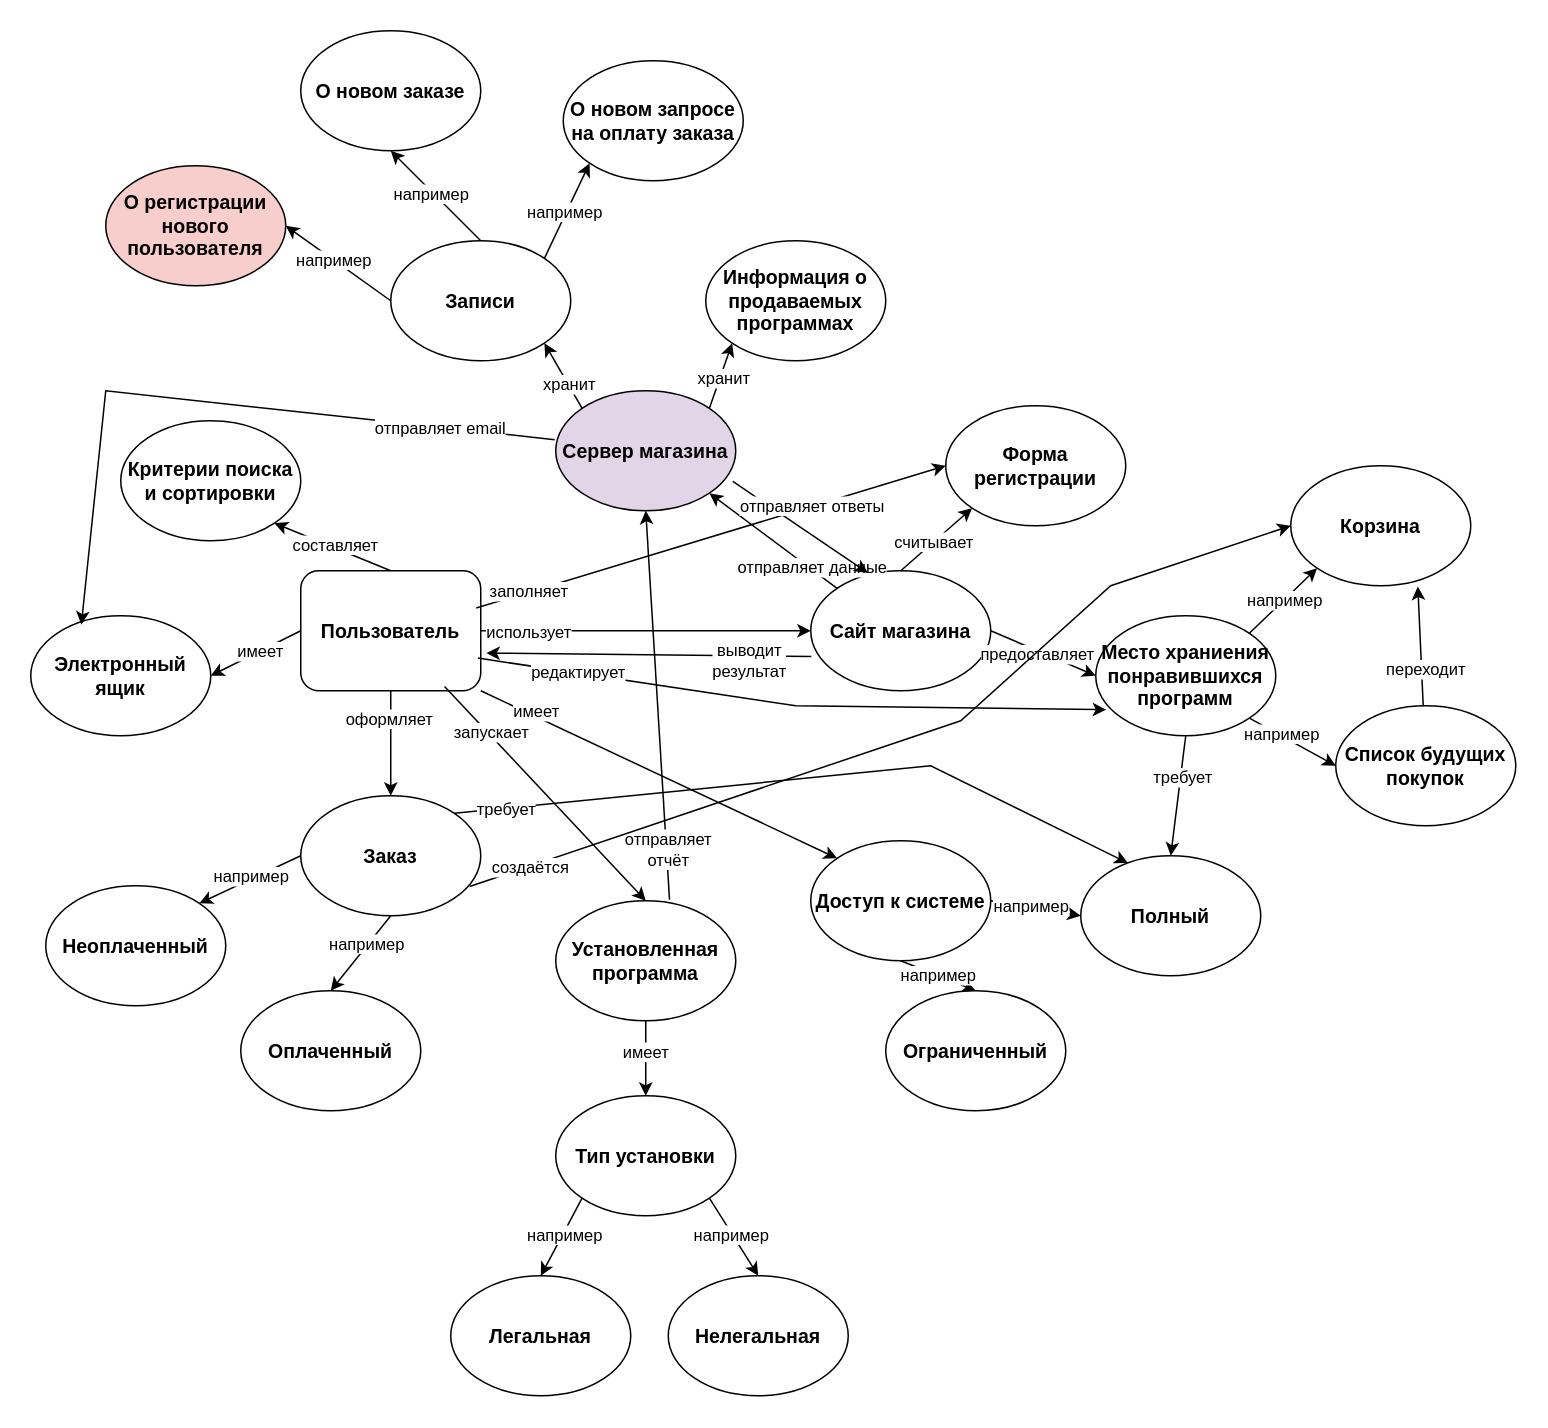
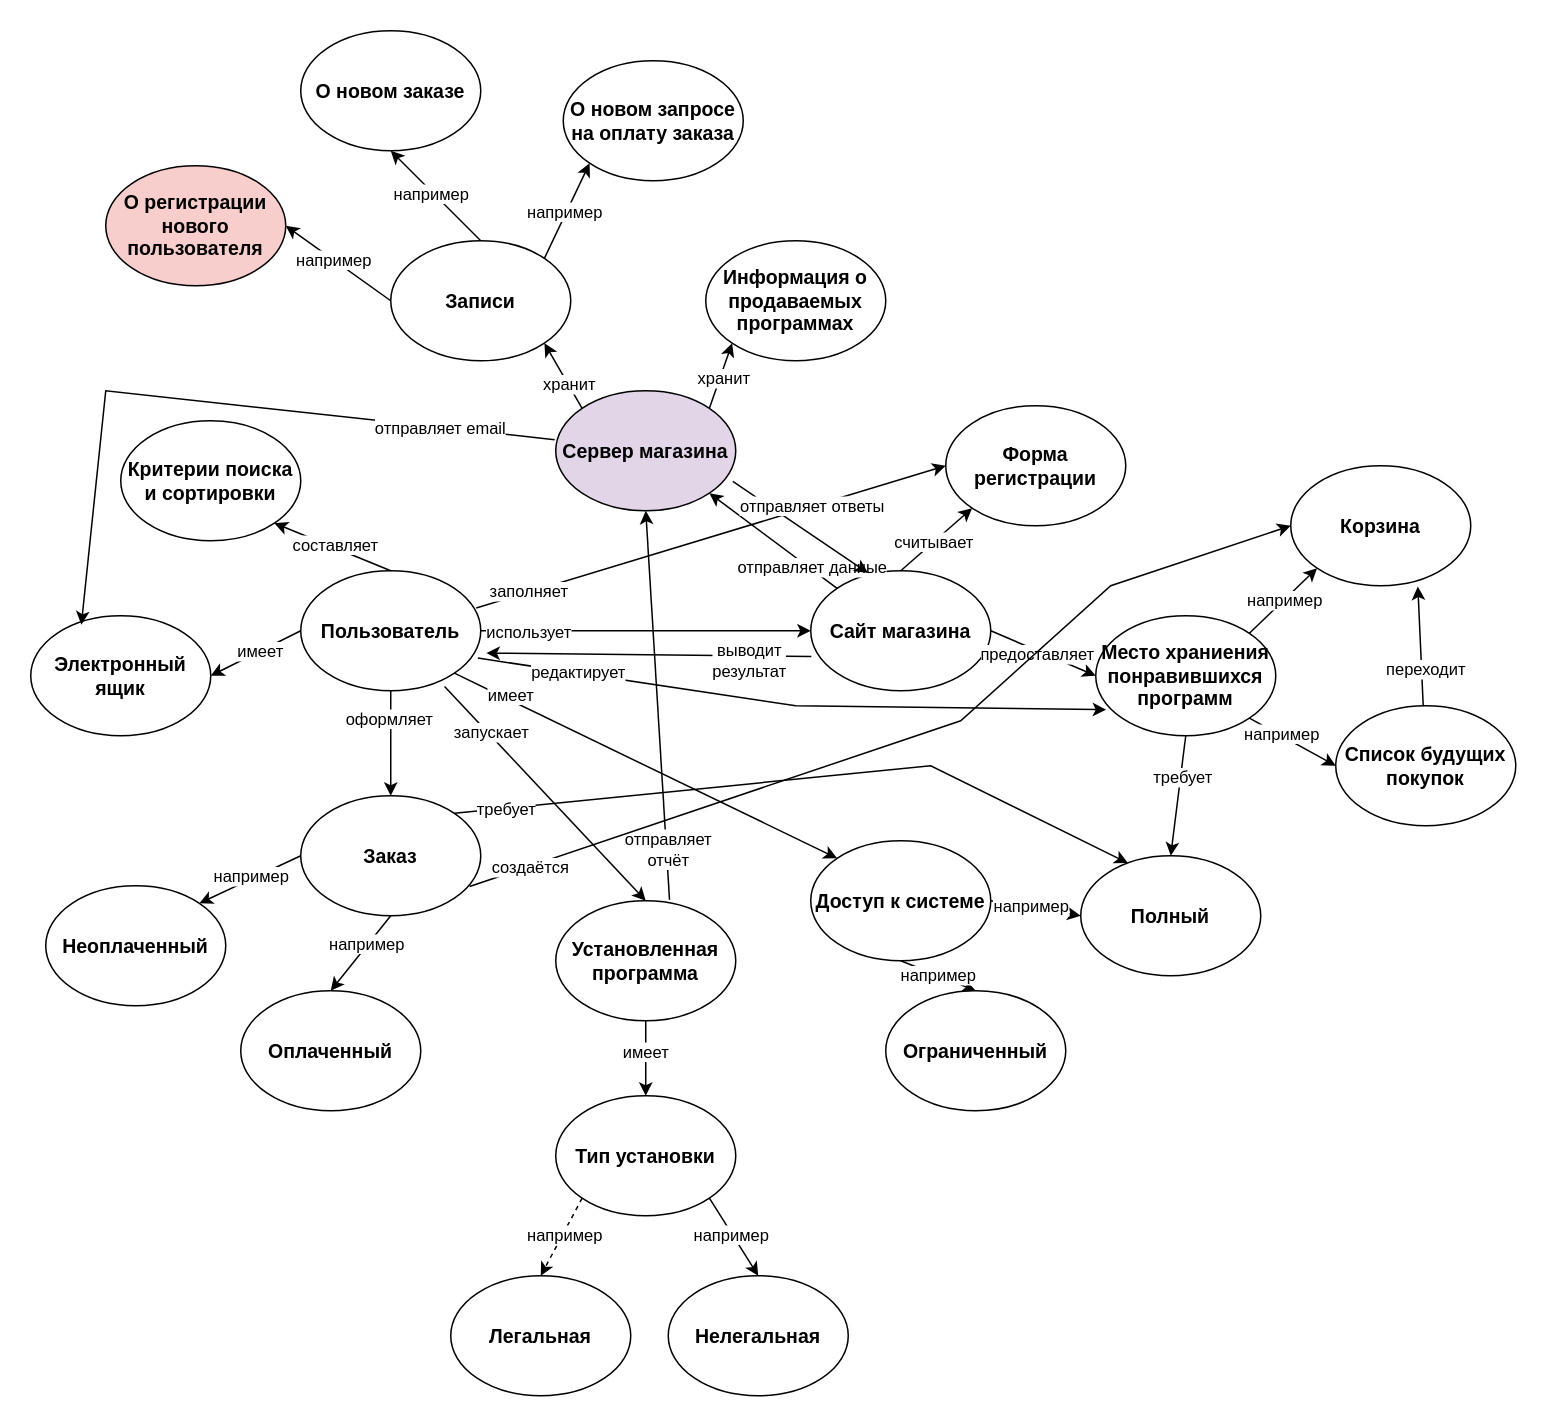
(391, 631) -> (391, 631)
(575, 1211) -> (575, 1211)
